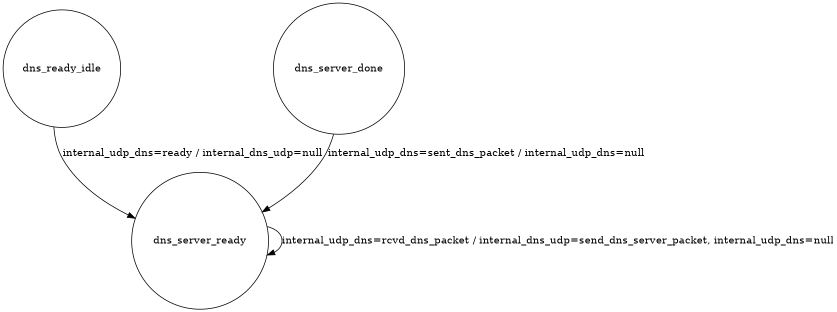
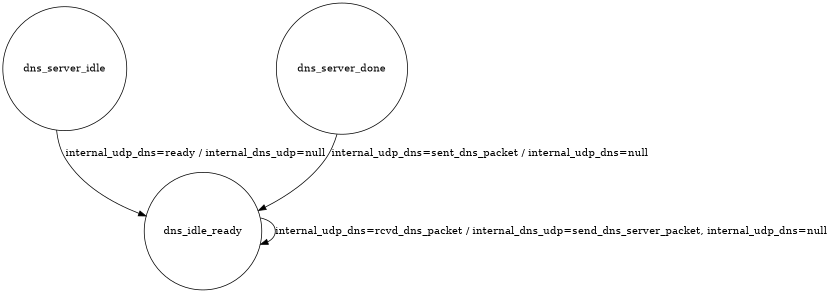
(62, 69) -> (65, 69)
(200, 241) -> (203, 231)
